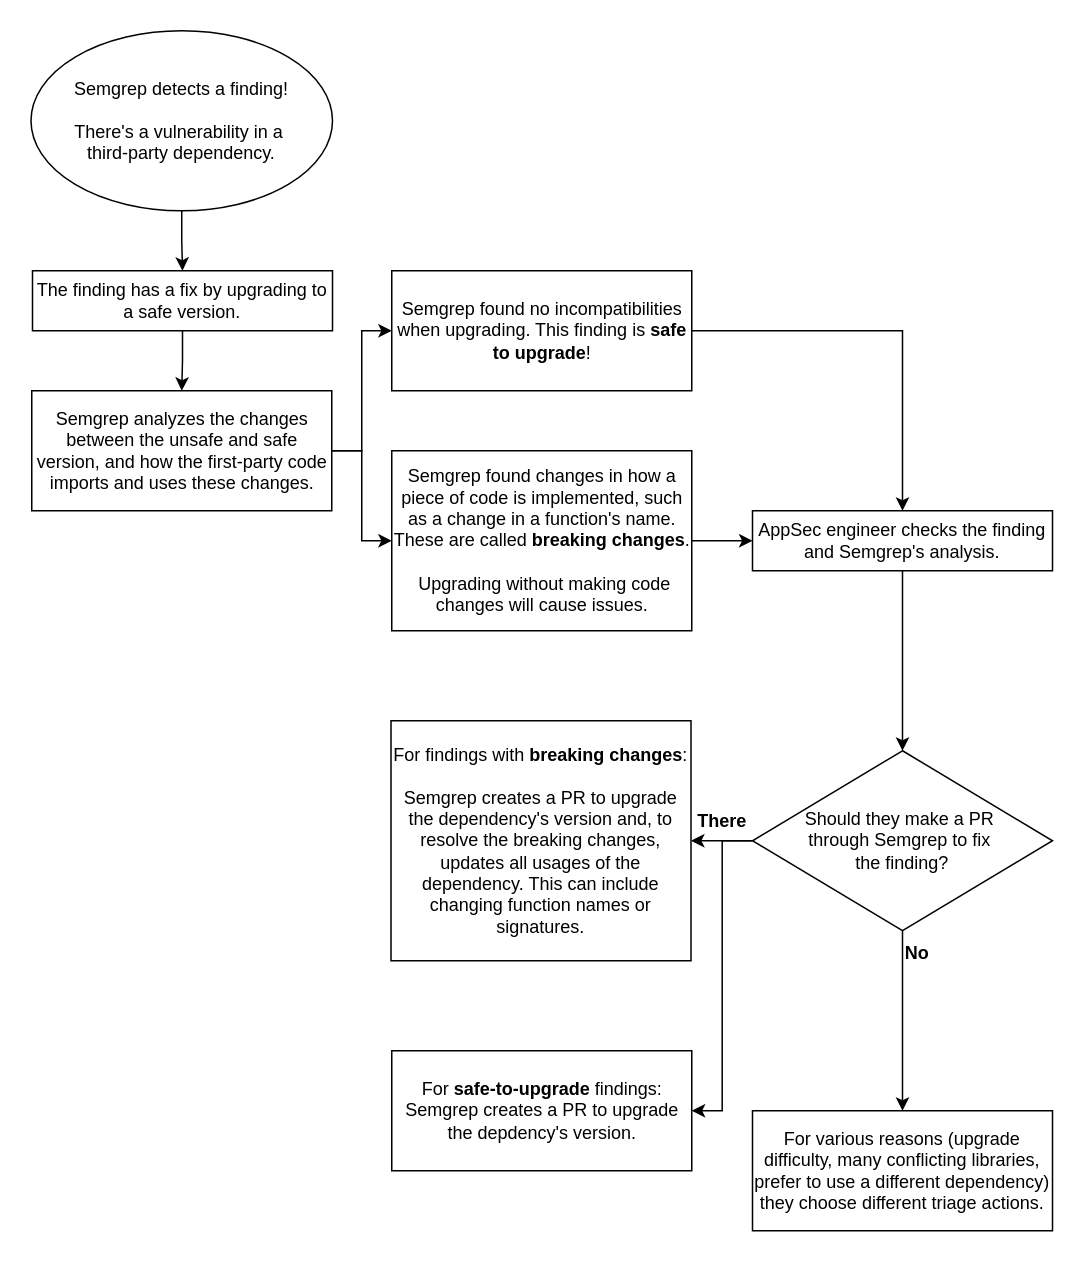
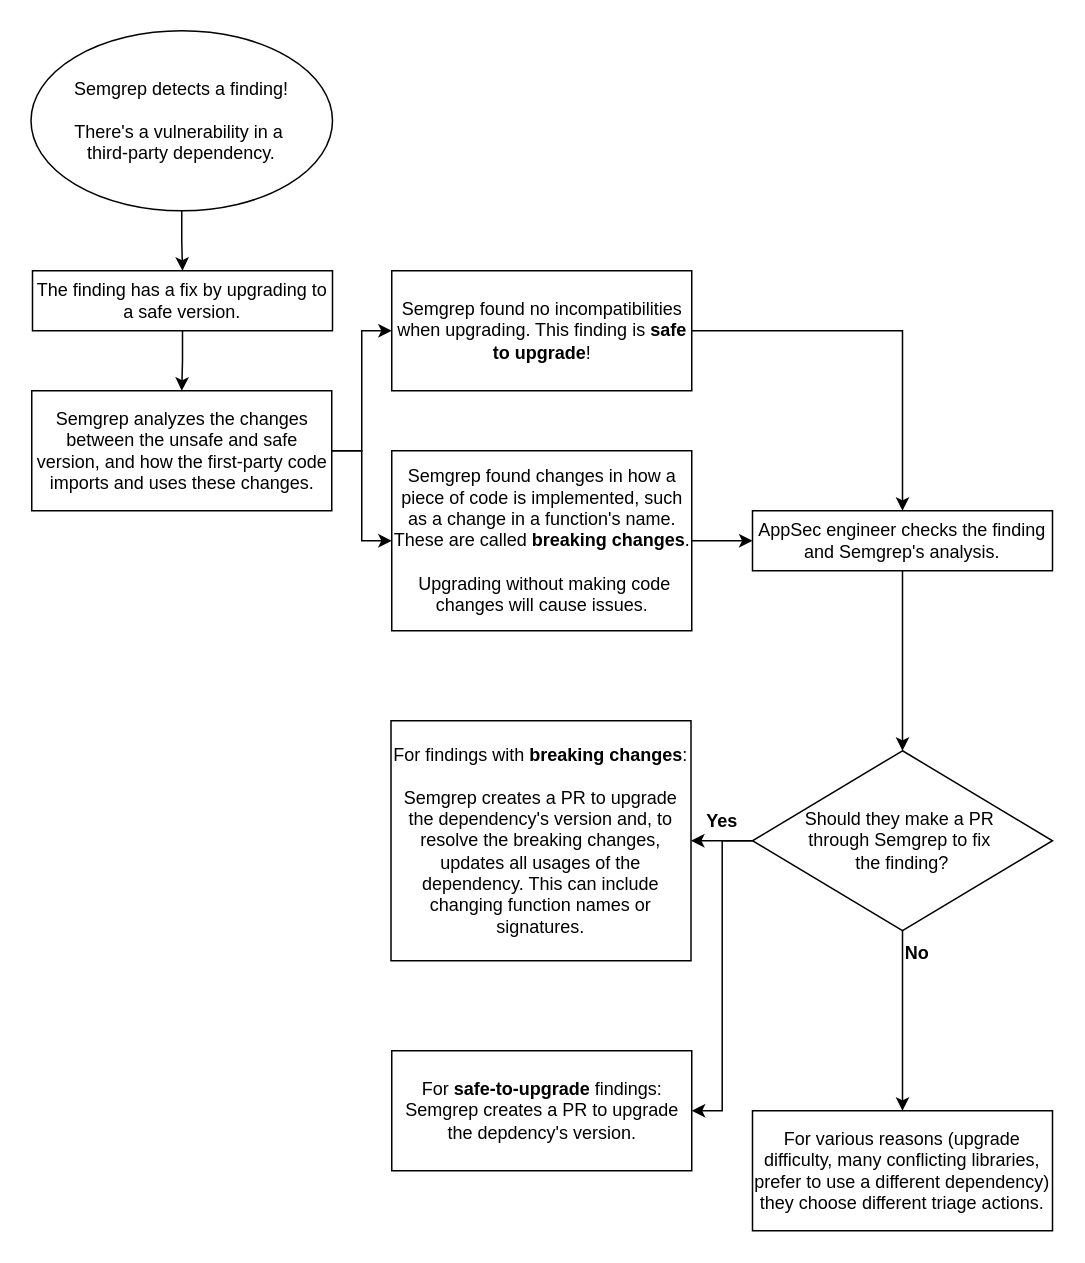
(722, 821) -> (722, 821)
